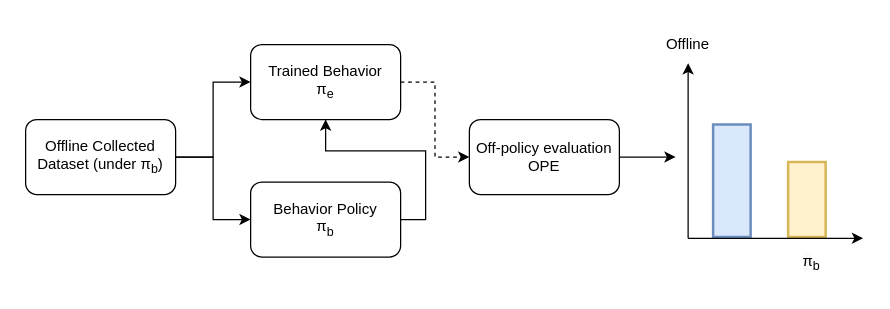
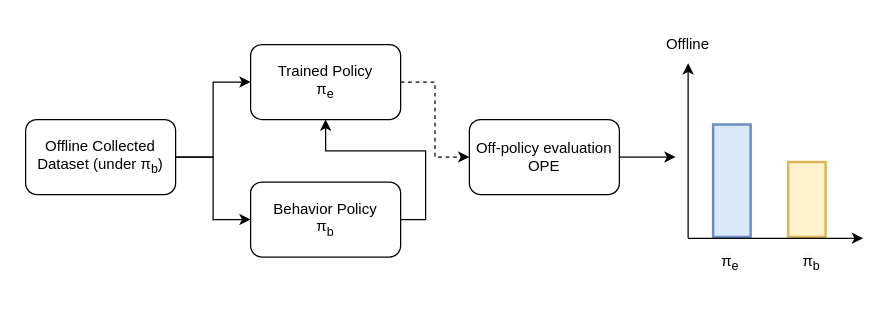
(326, 82) -> (326, 82)
none -> (732, 263)
